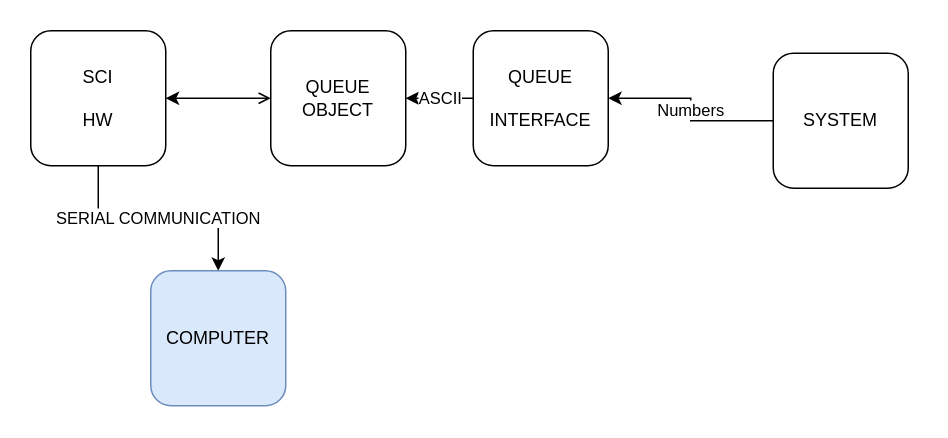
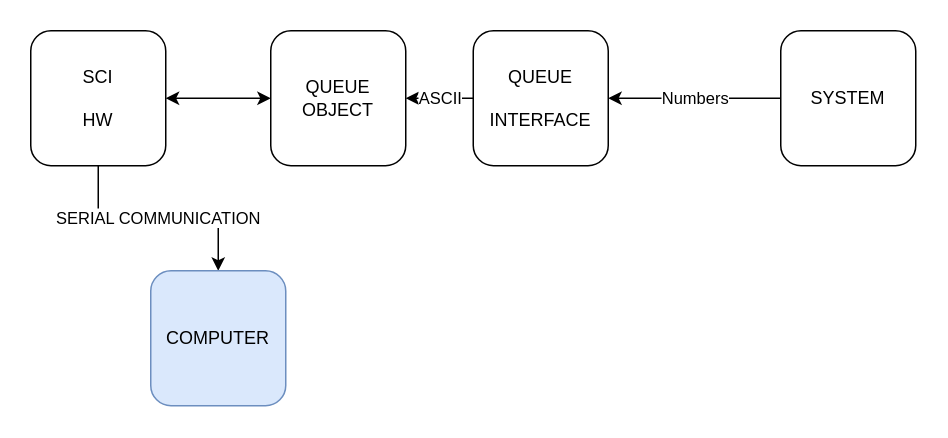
(261, 98) -> (259, 98)
(841, 121) -> (848, 98)
